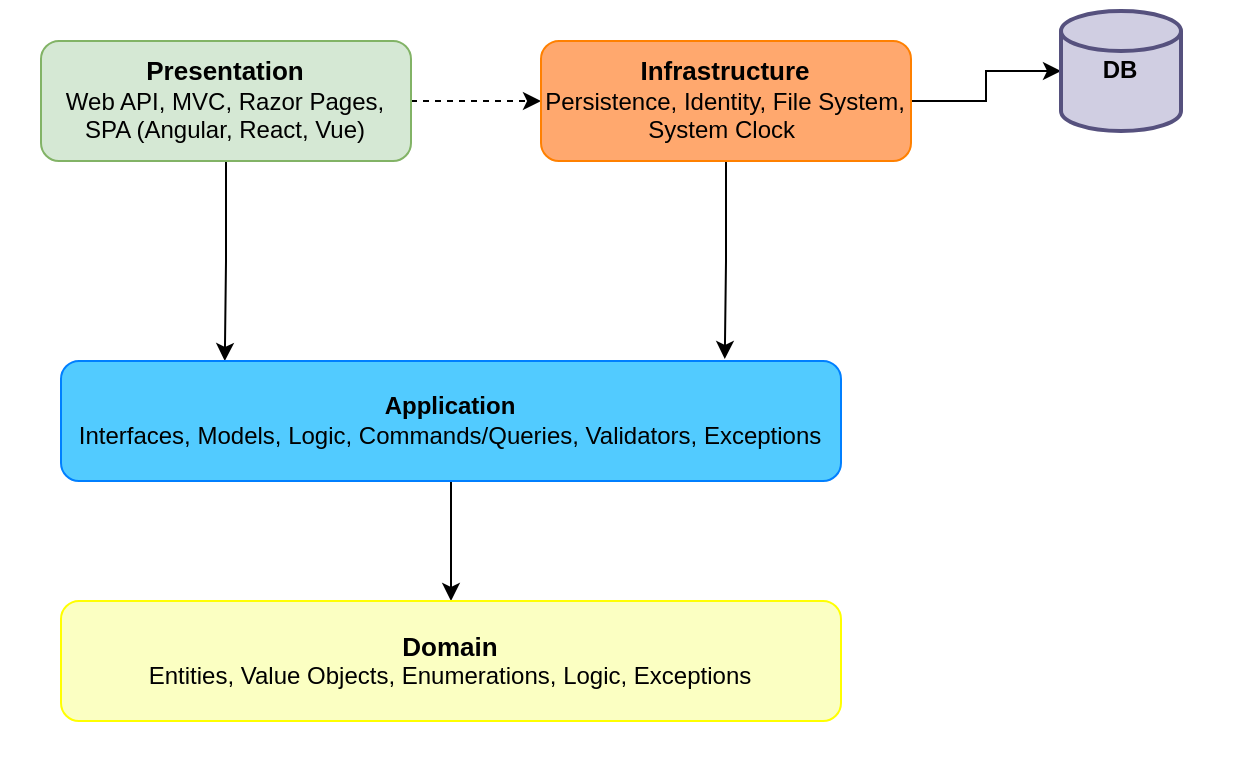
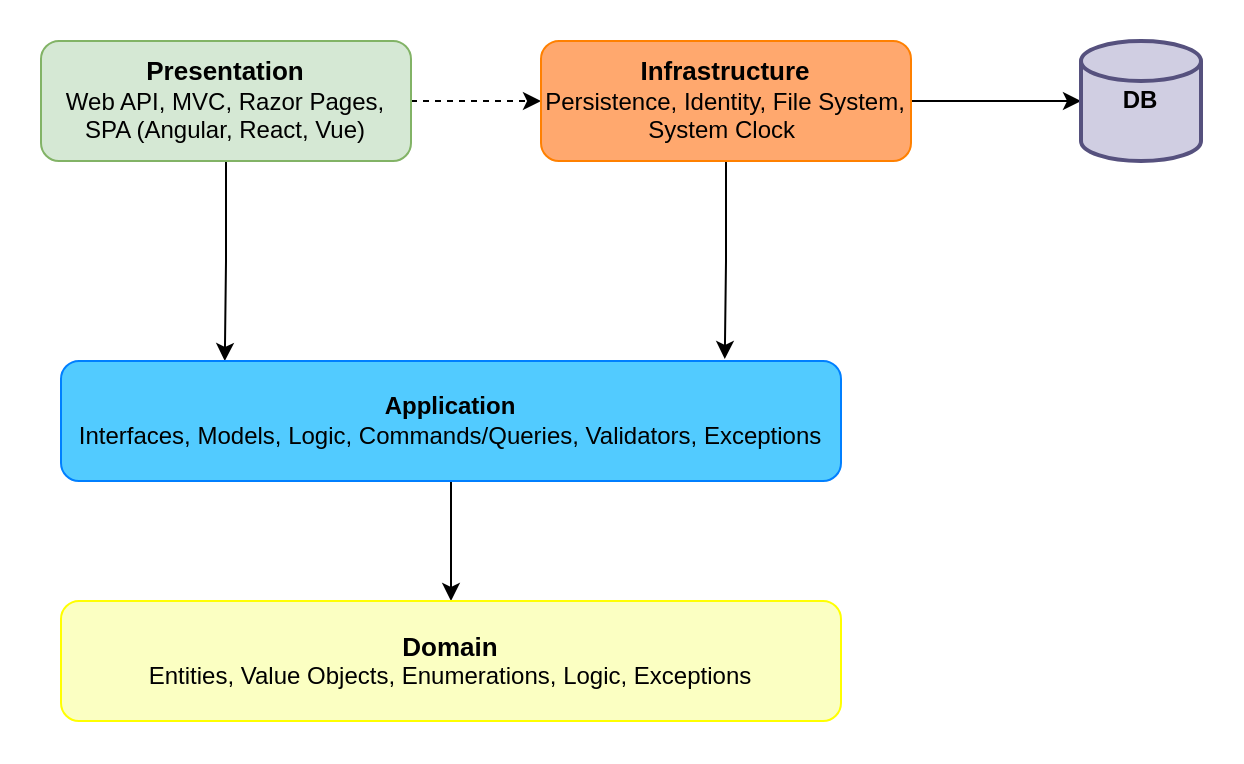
(1121, 71) -> (1141, 101)
